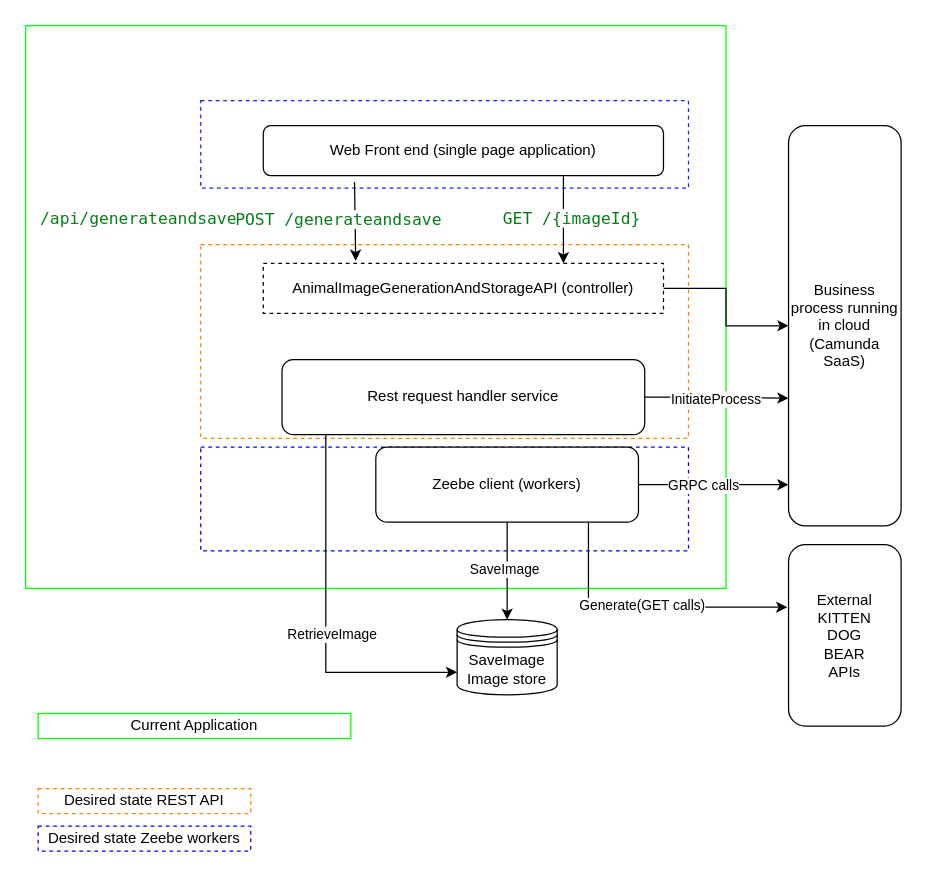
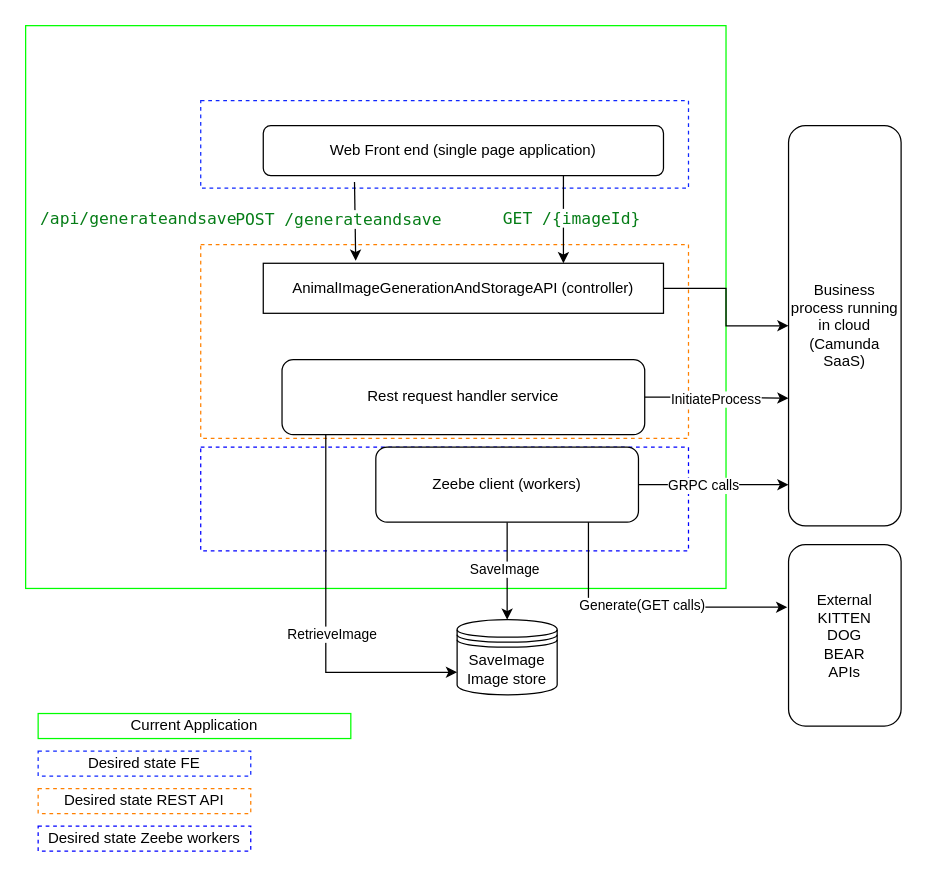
(463, 288) -> (463, 288)
none -> (144, 763)
